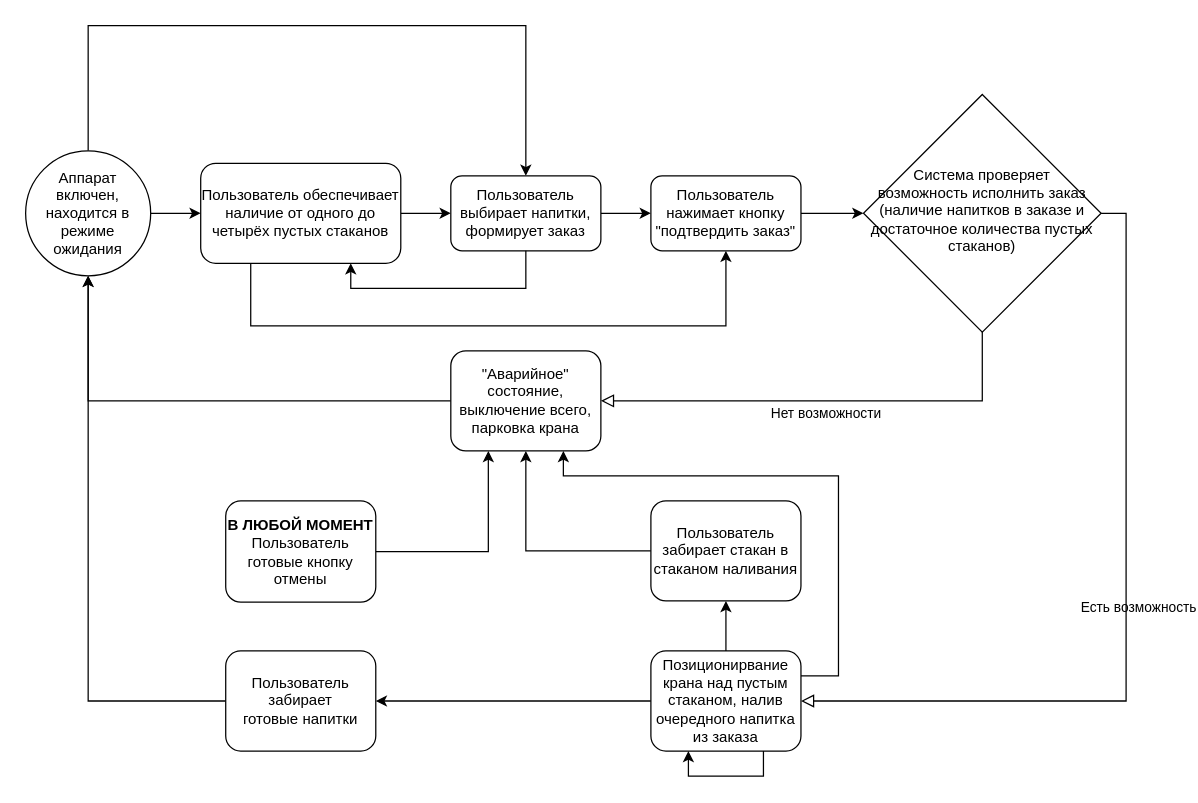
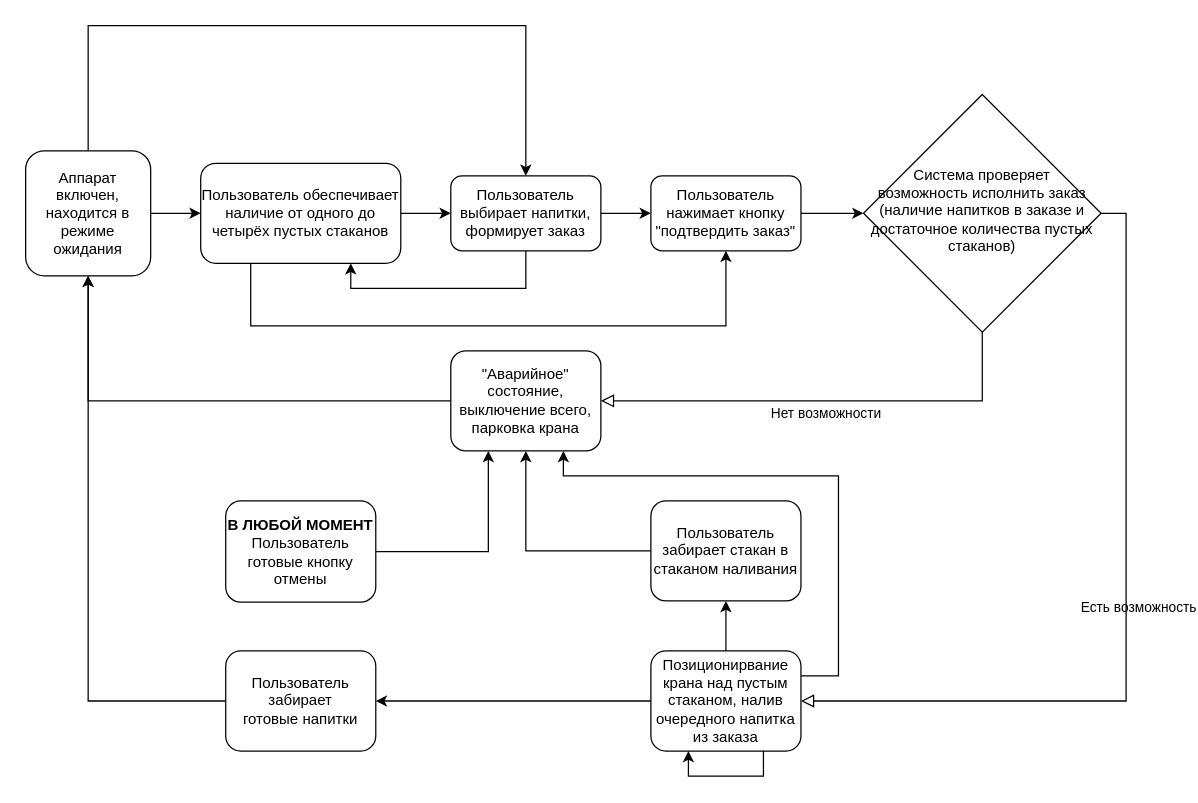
(88, 213) -> (88, 213)
